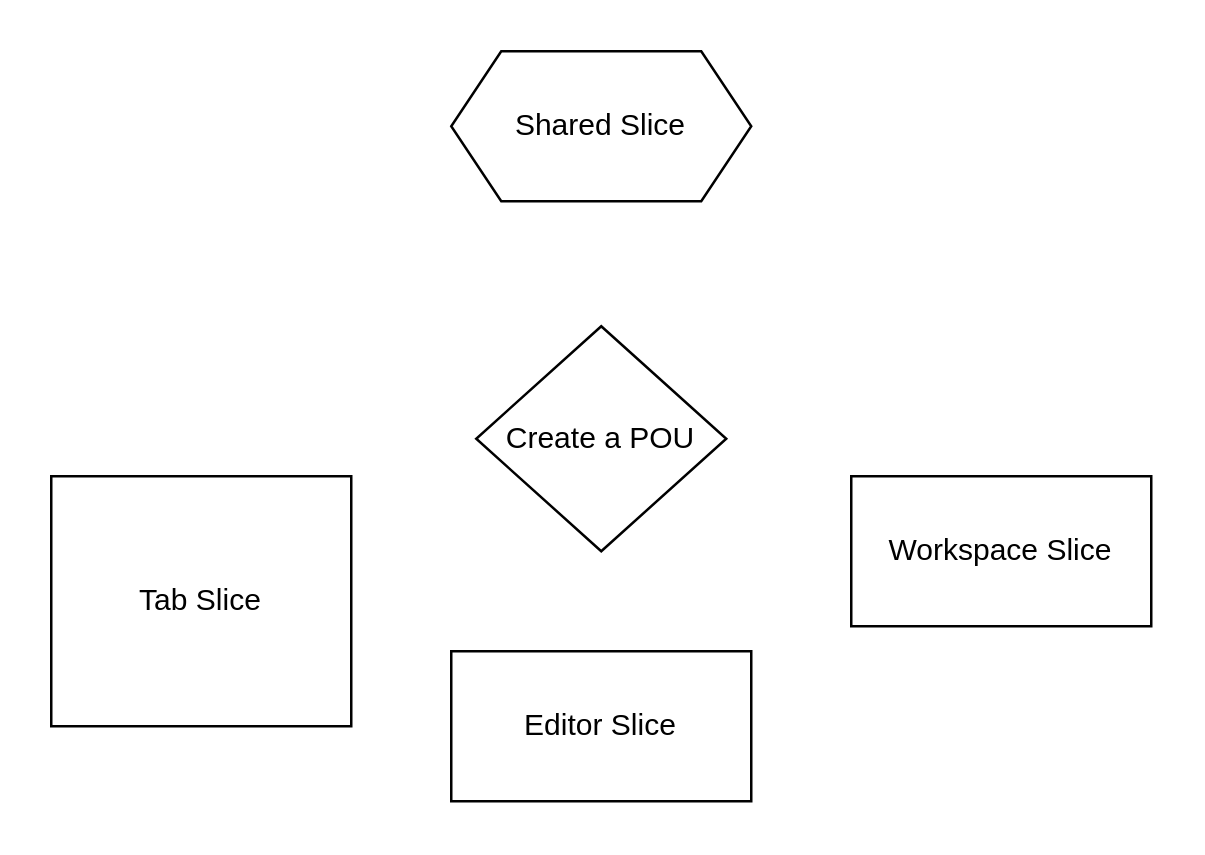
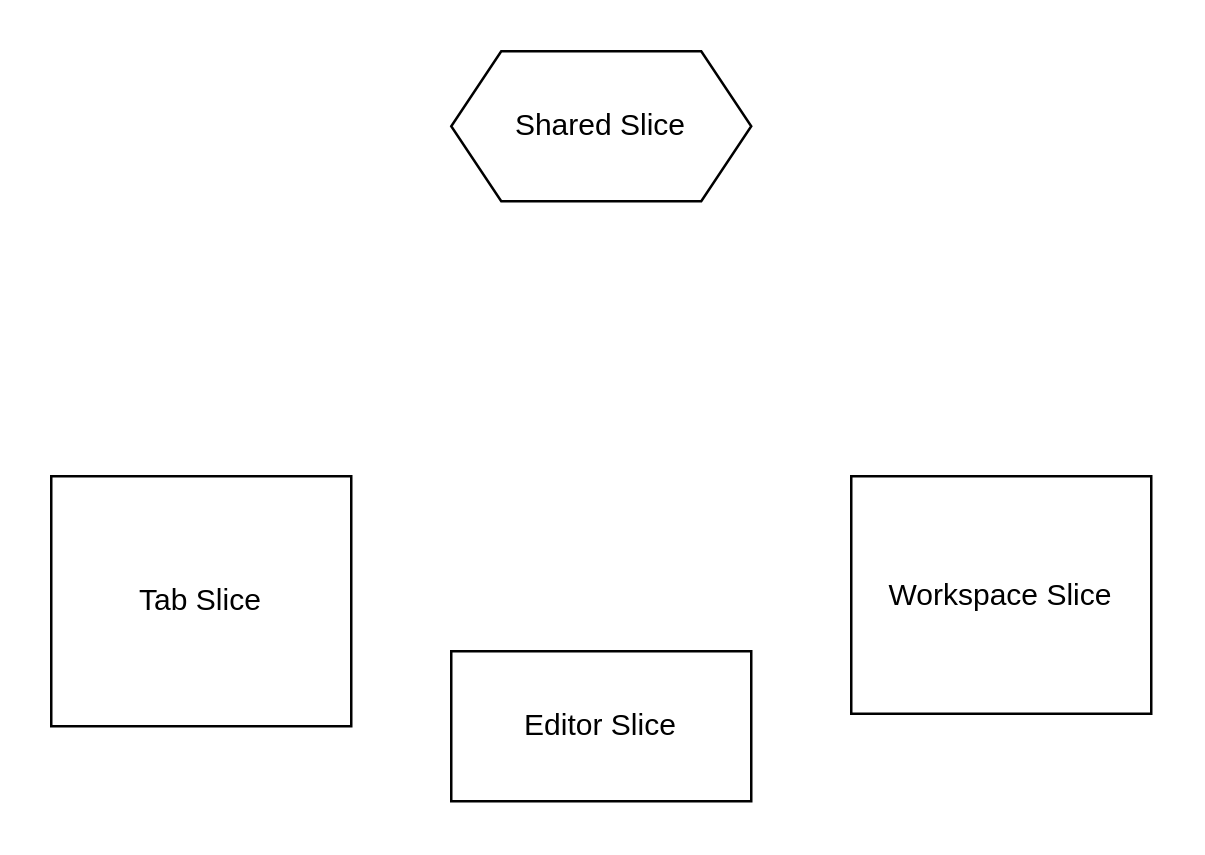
(601, 439) -> none
(1001, 551) -> (1001, 595)
